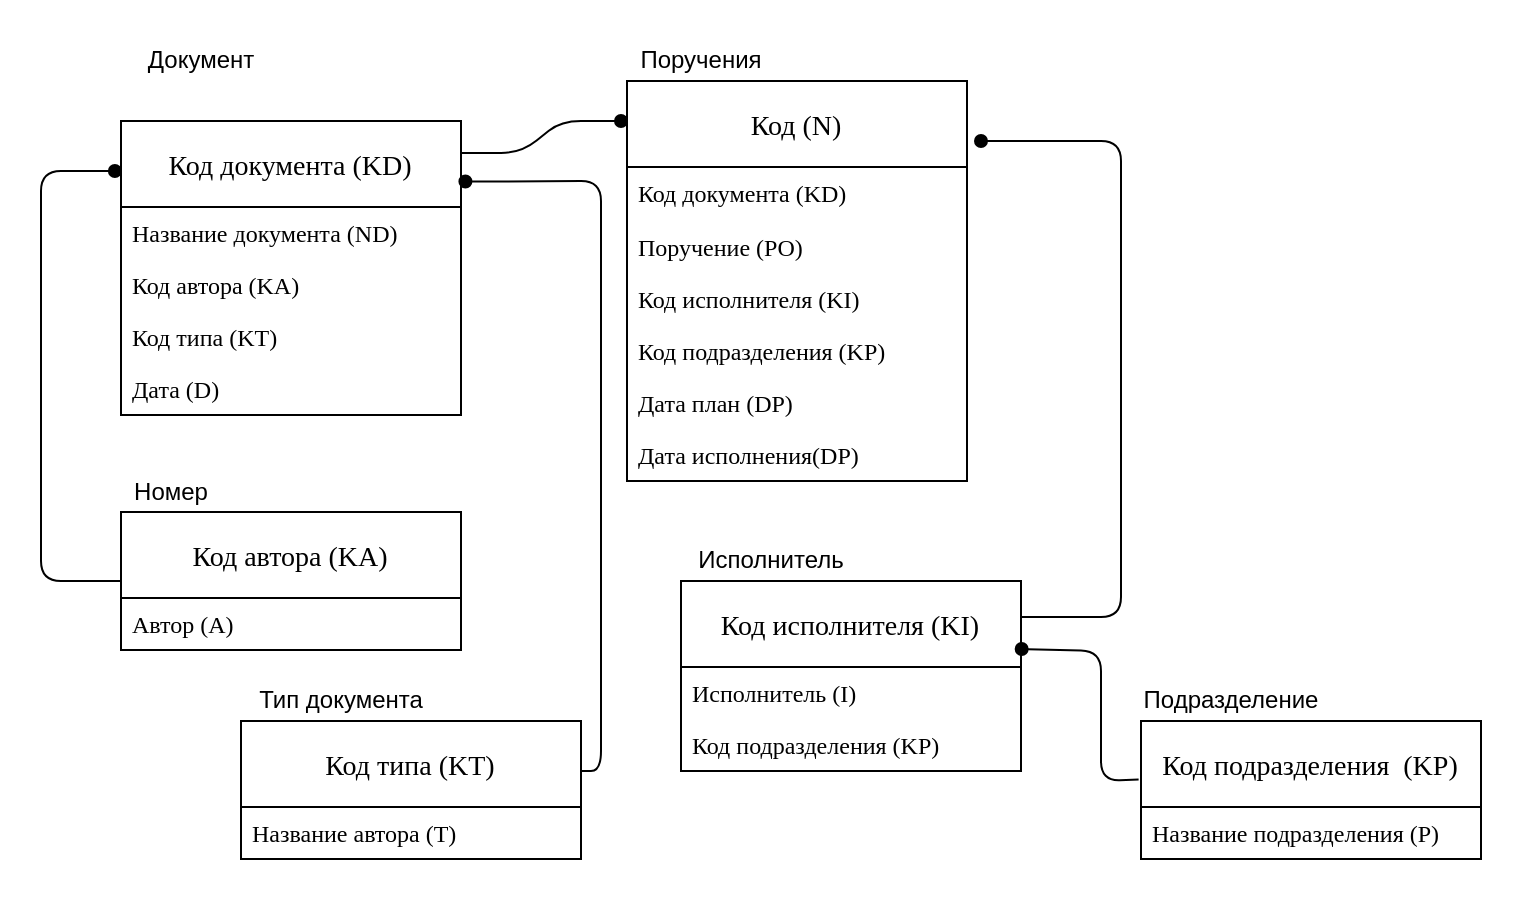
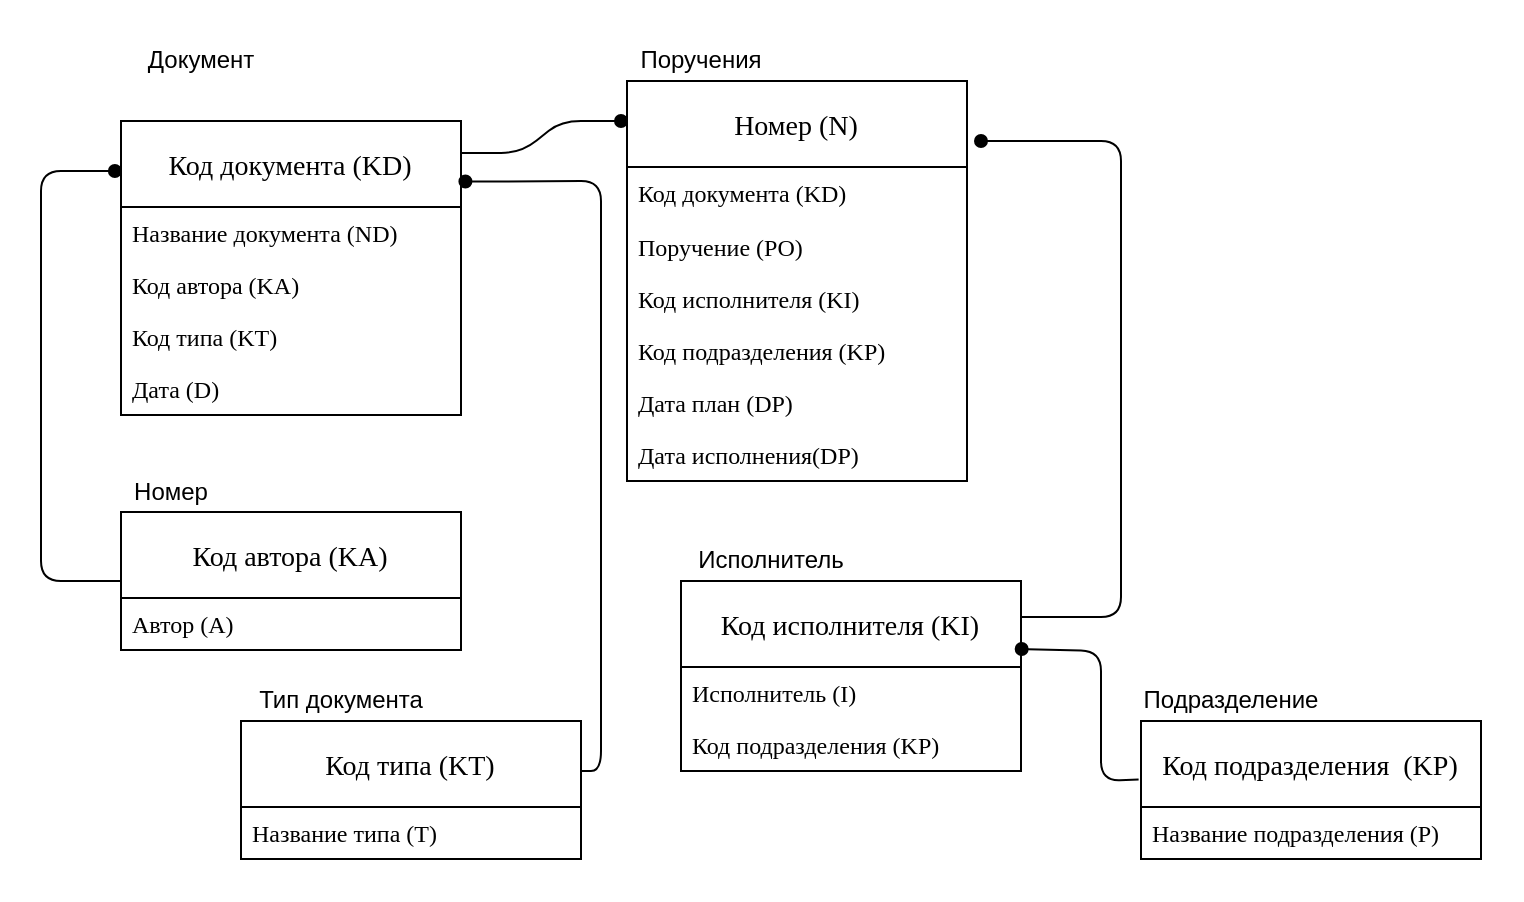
(796, 126) -> (796, 126)
(373, 834) -> (360, 834)
